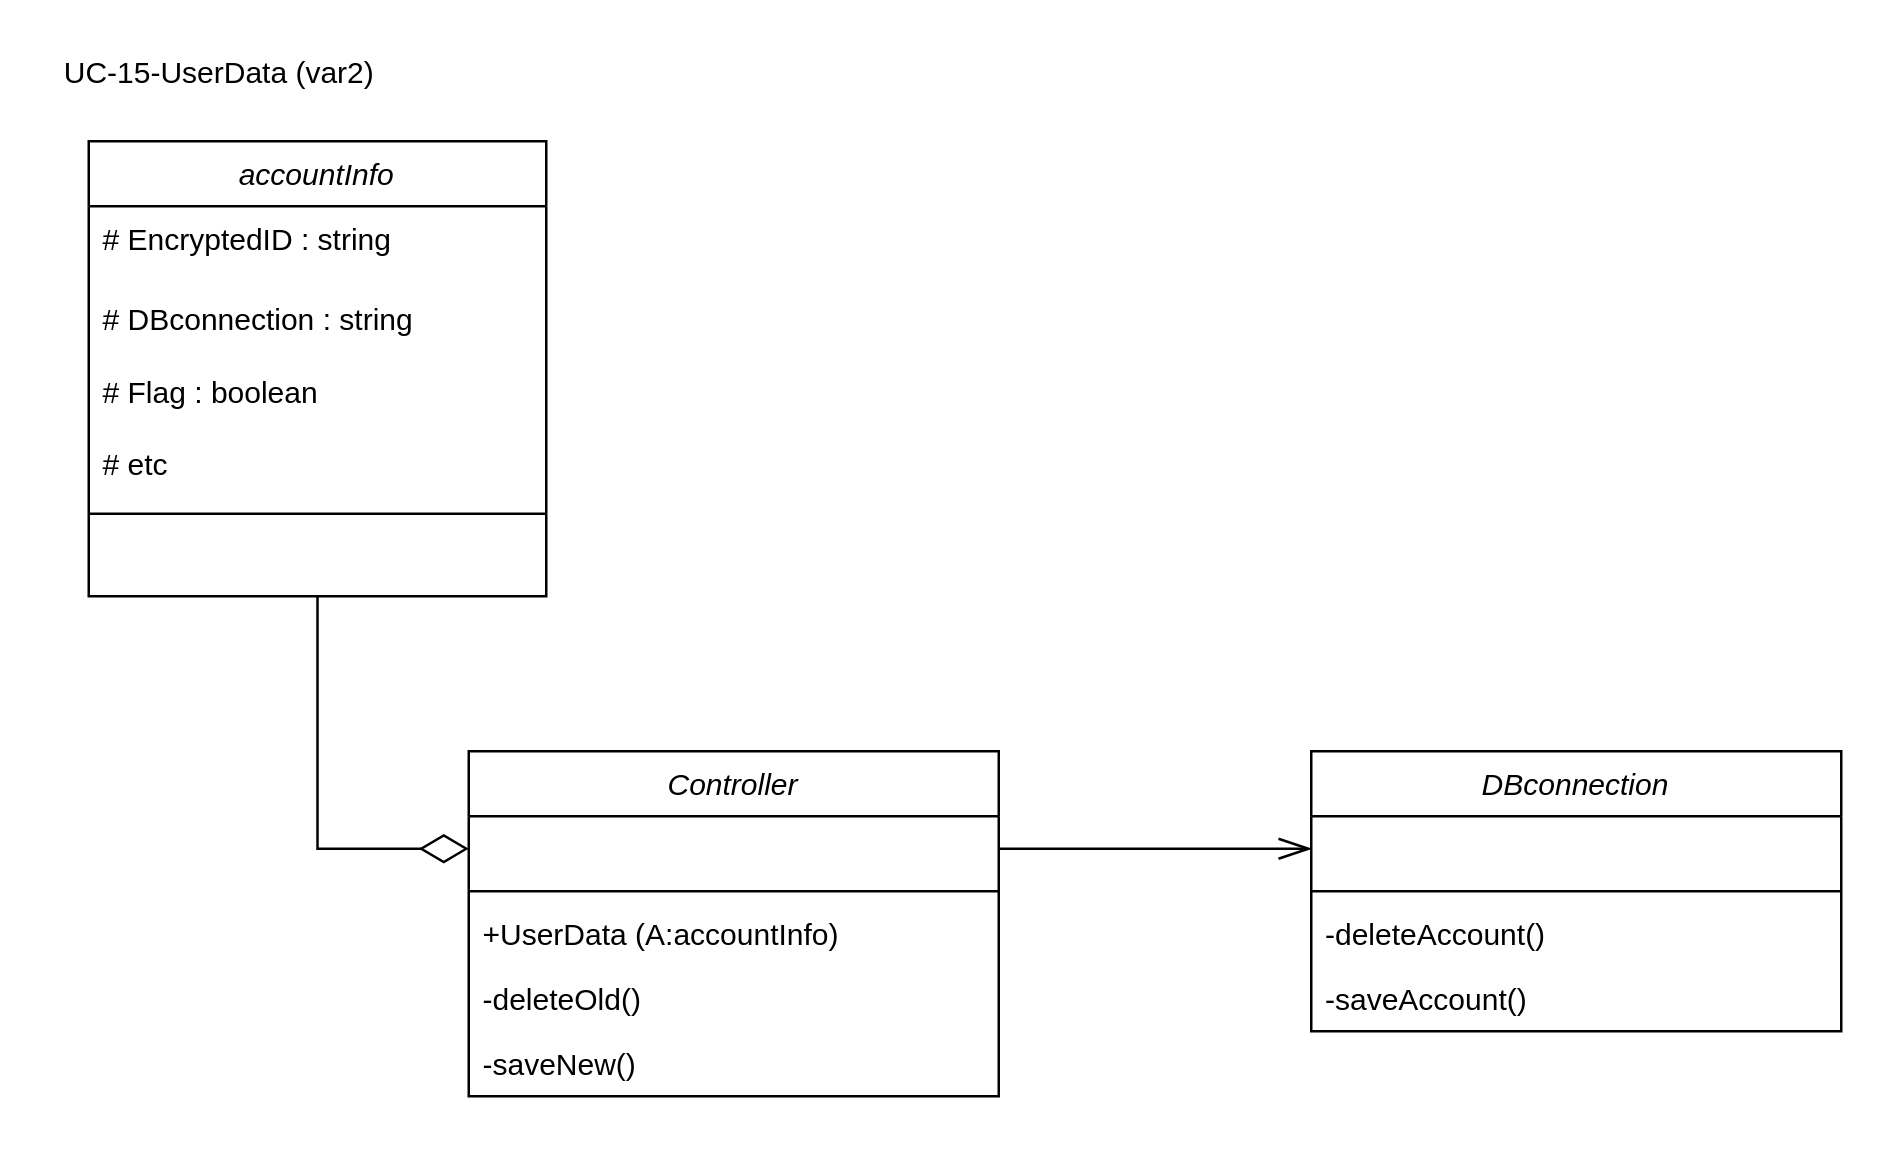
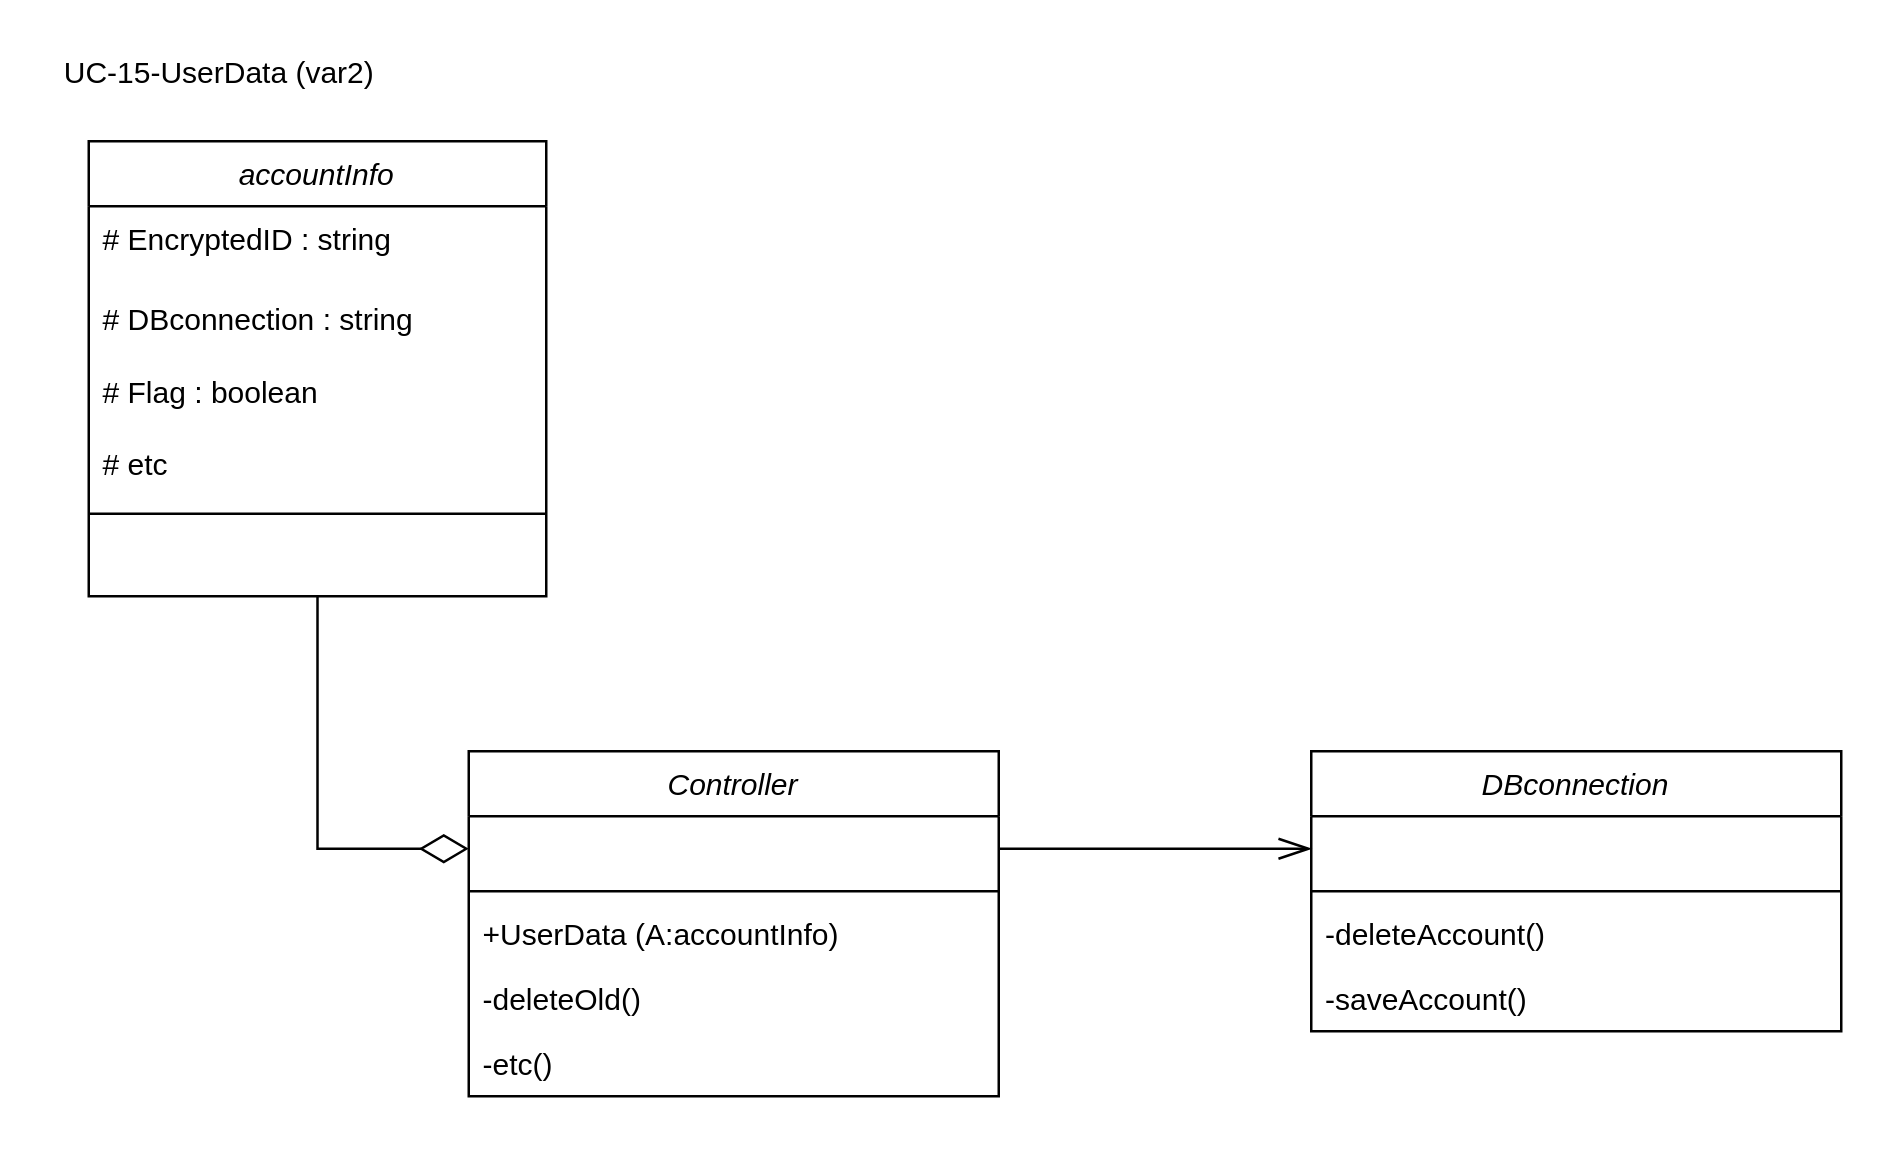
(567, 1065) -> (533, 1065)
